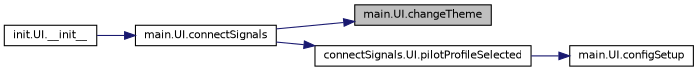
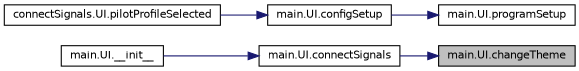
none -> (507, 15)
(51, 35) -> (112, 56)
(290, 43) -> none
